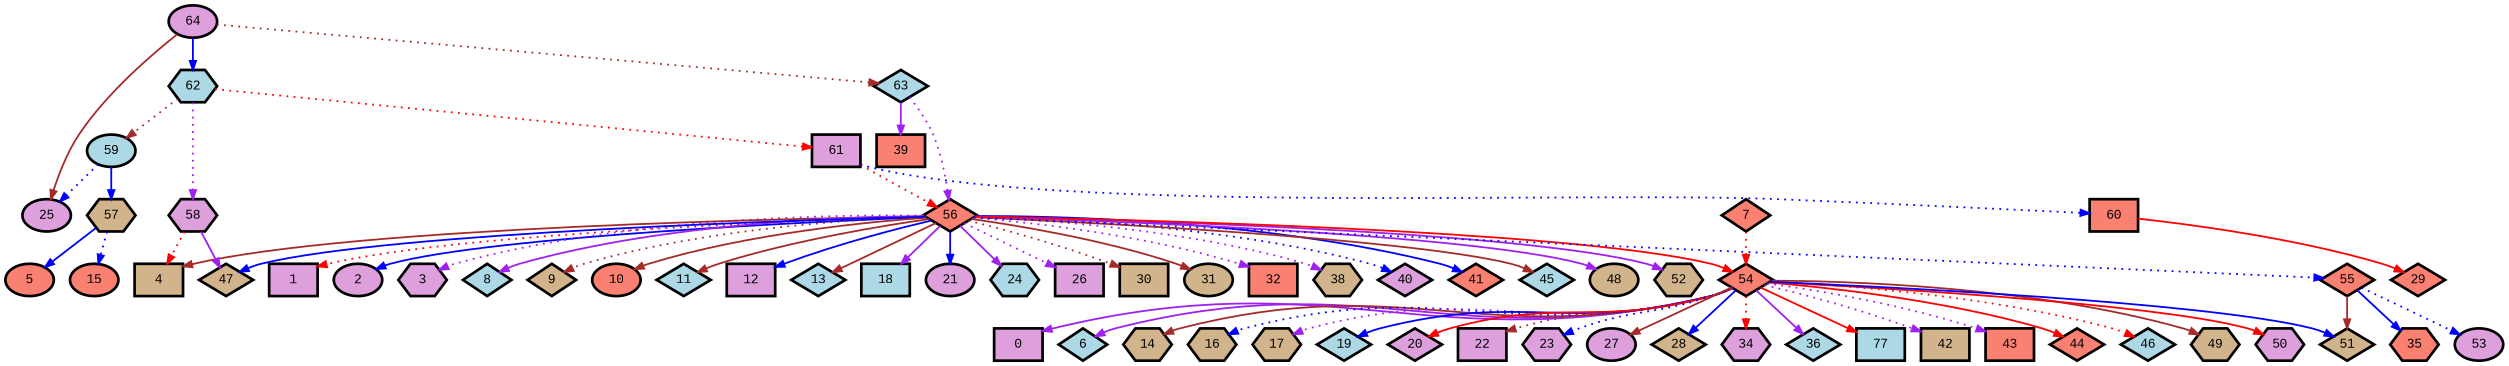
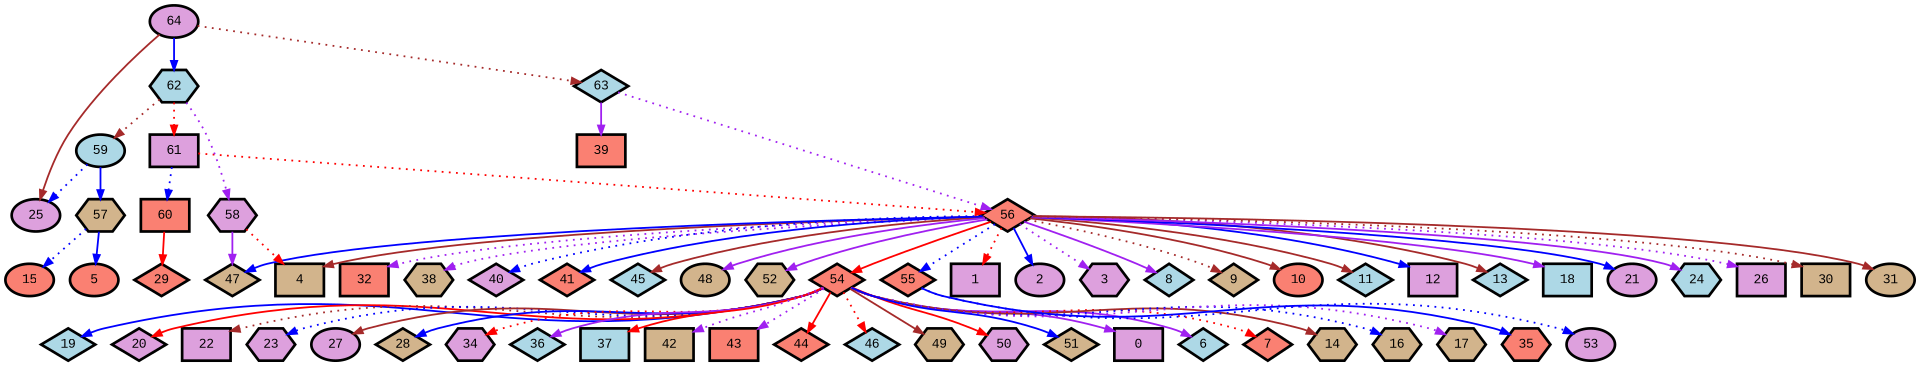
(1746, 243) -> (1049, 311)
(2347, 308) -> none
(1881, 345) -> (605, 345)
